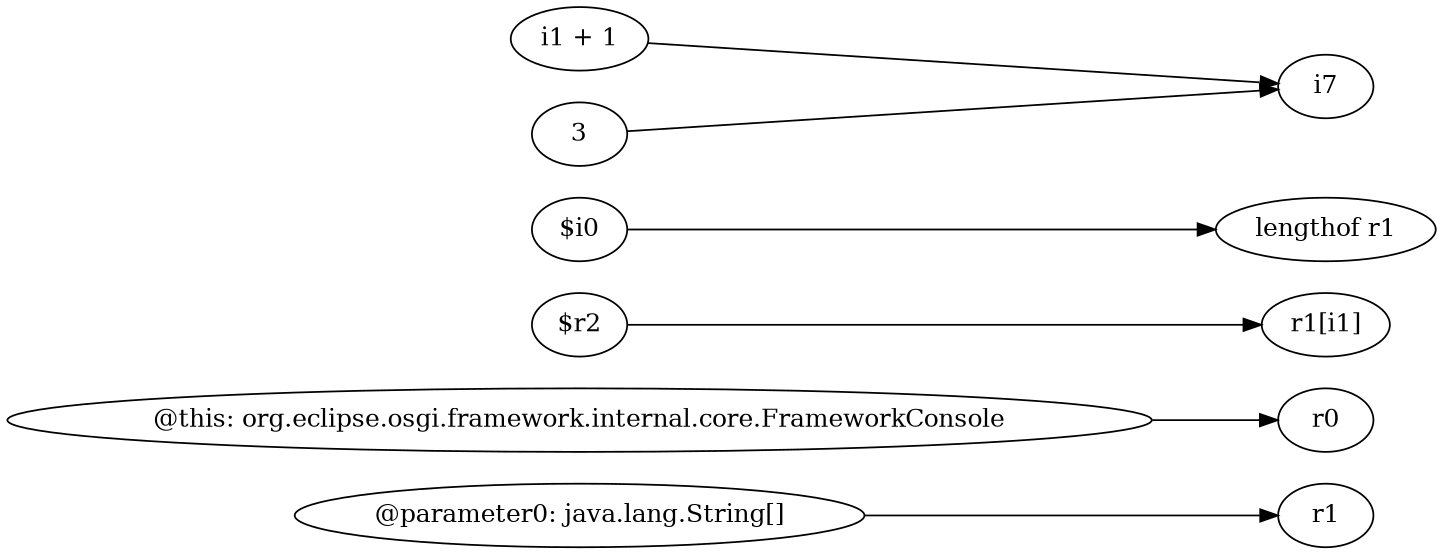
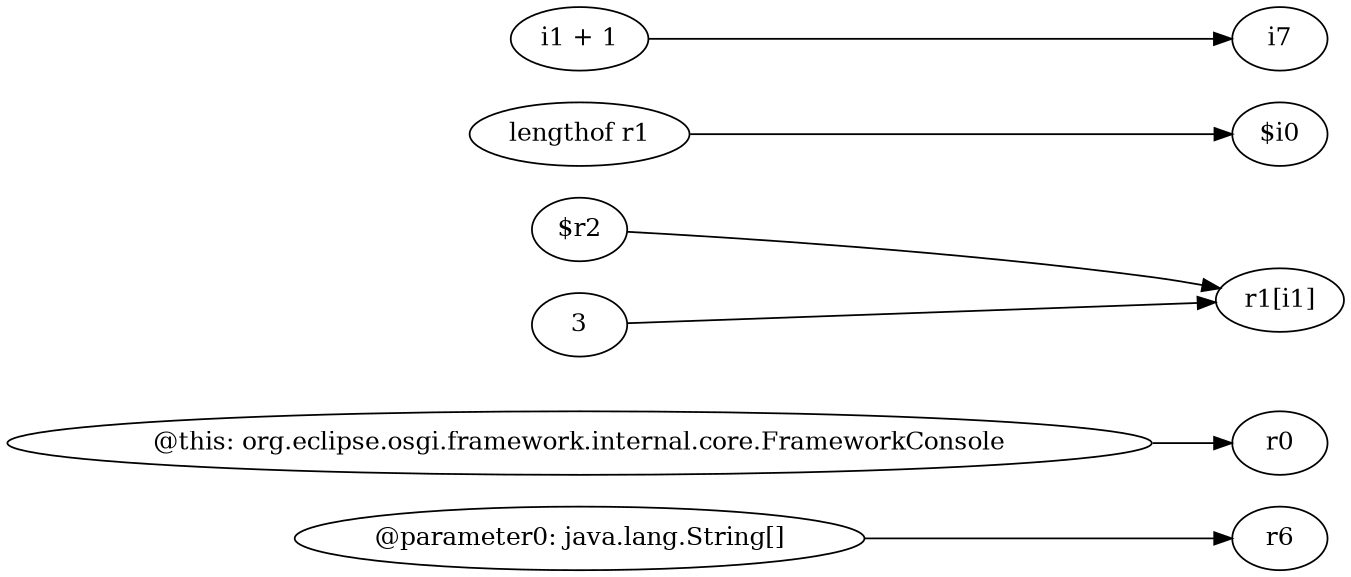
(944, 111) -> (912, 313)
(912, 229) -> (952, 134)
(1326, 515) -> (1280, 538)
